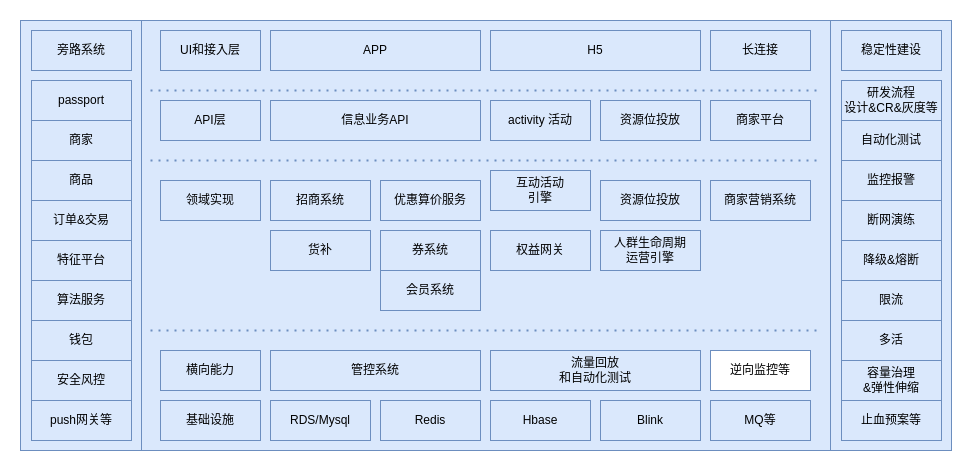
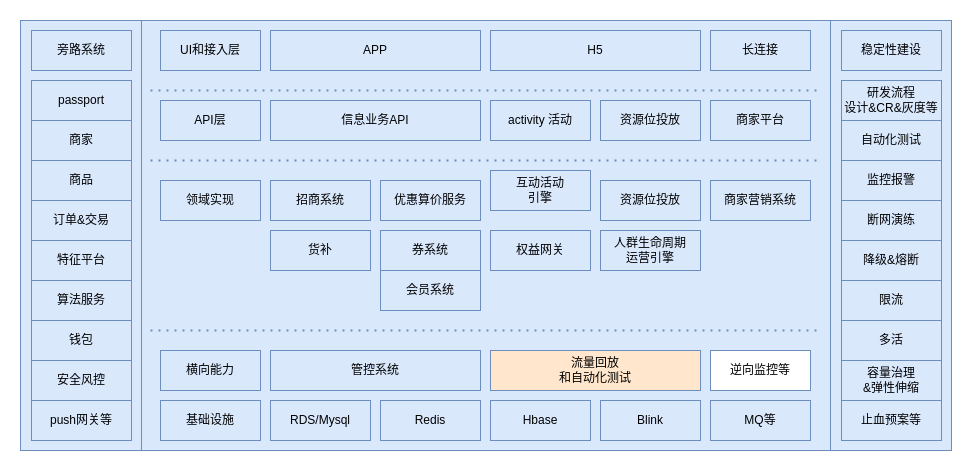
(596, 371) -> (596, 371)
